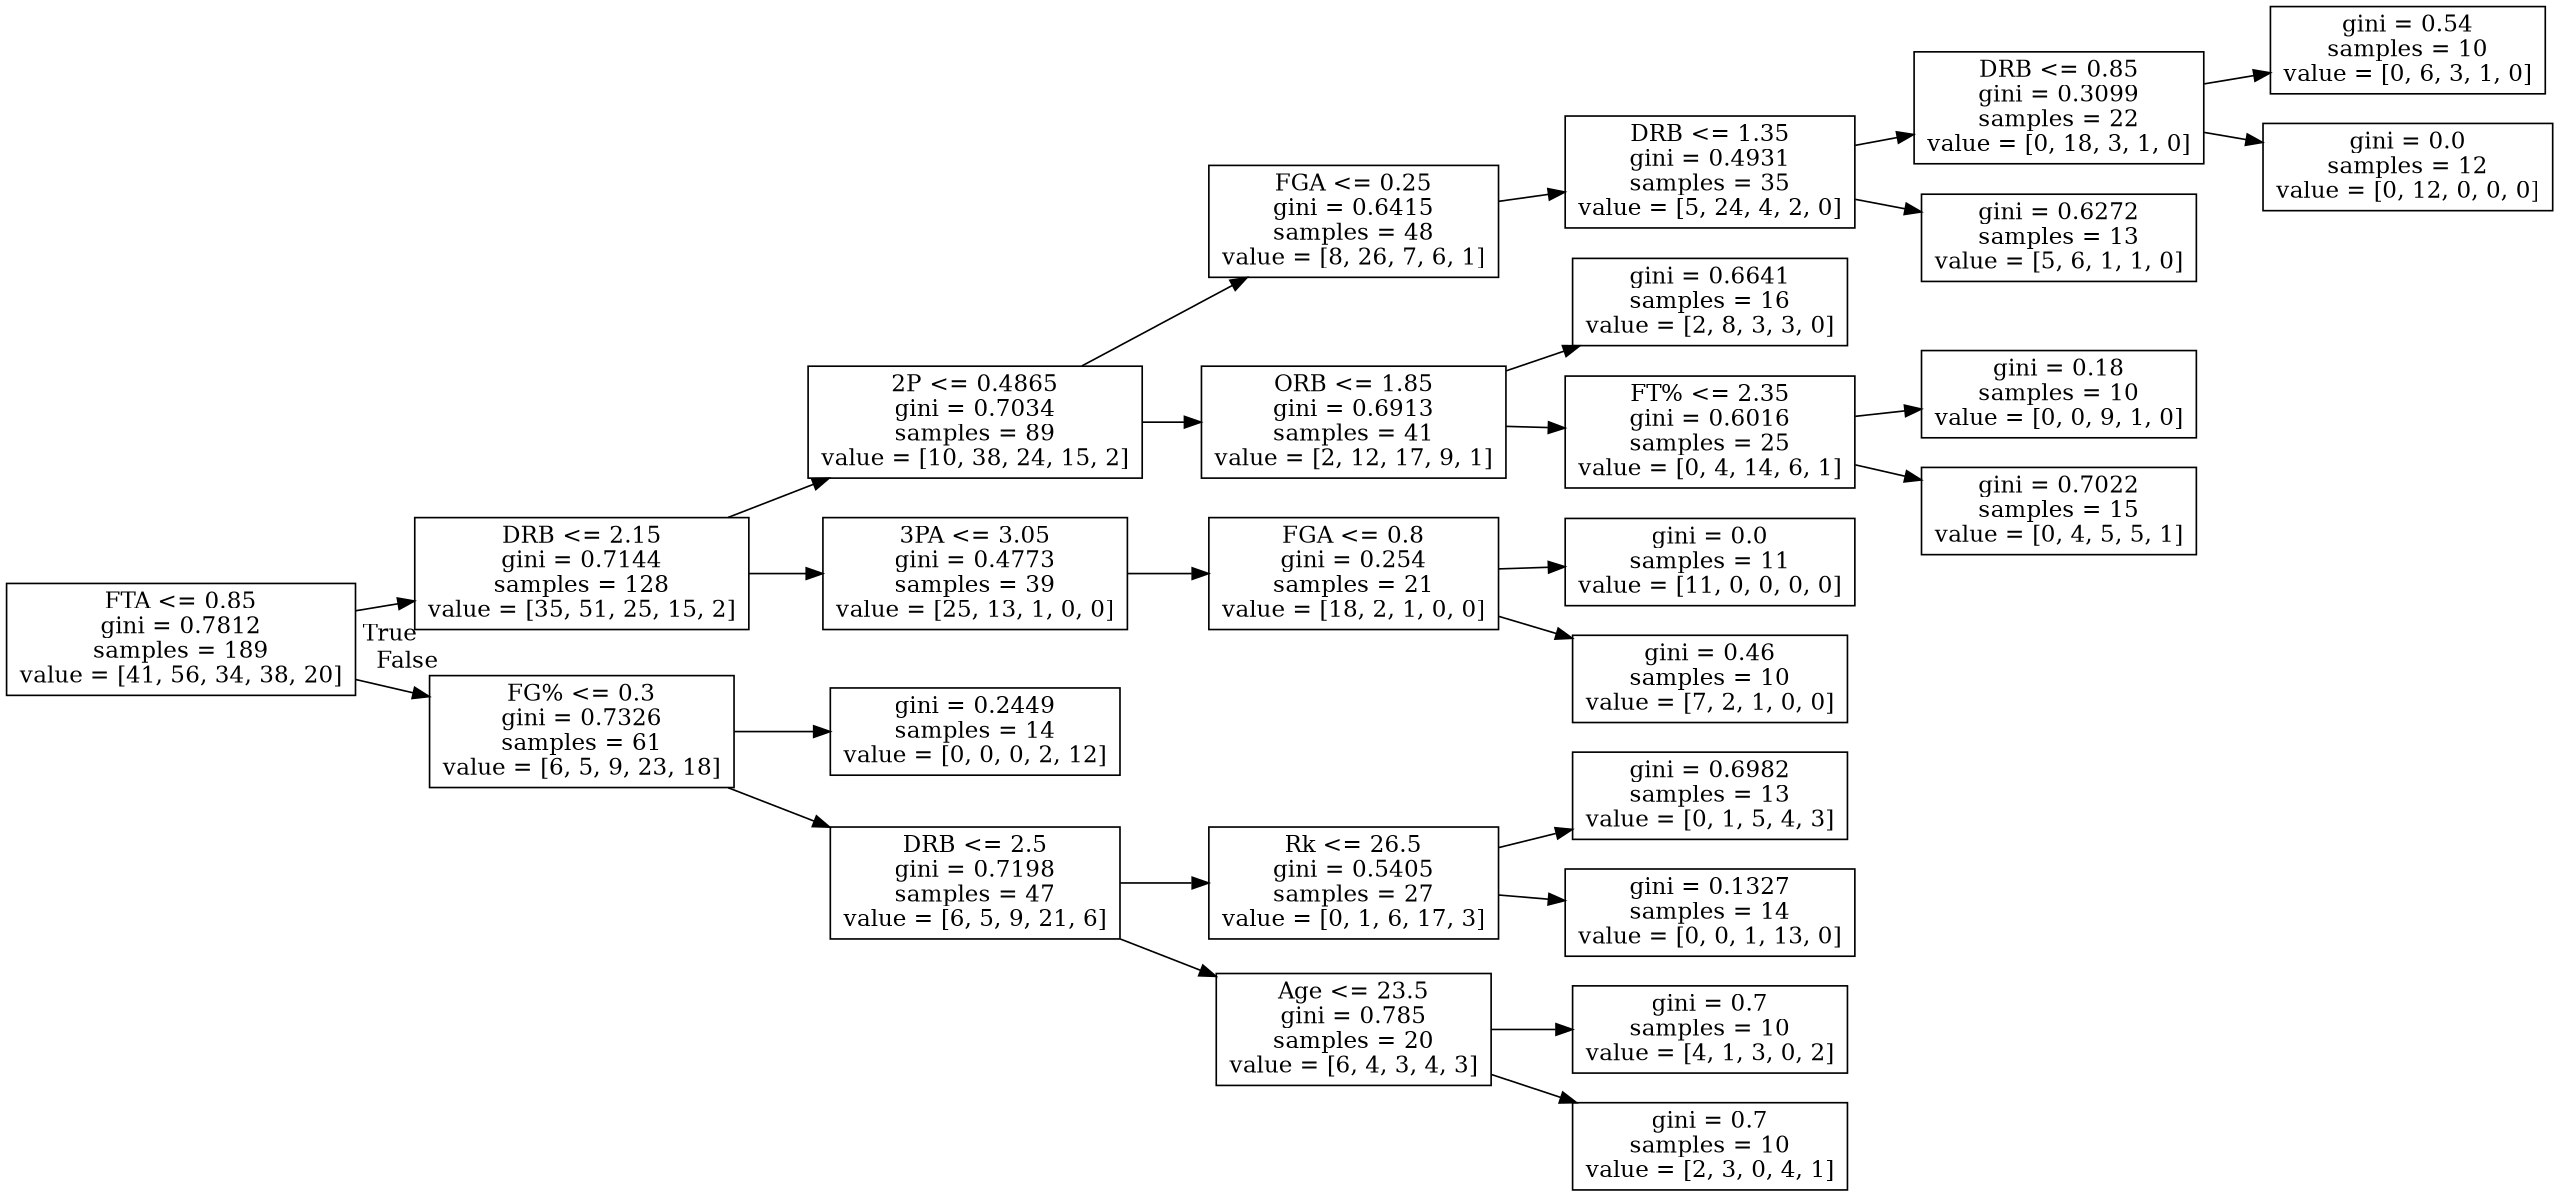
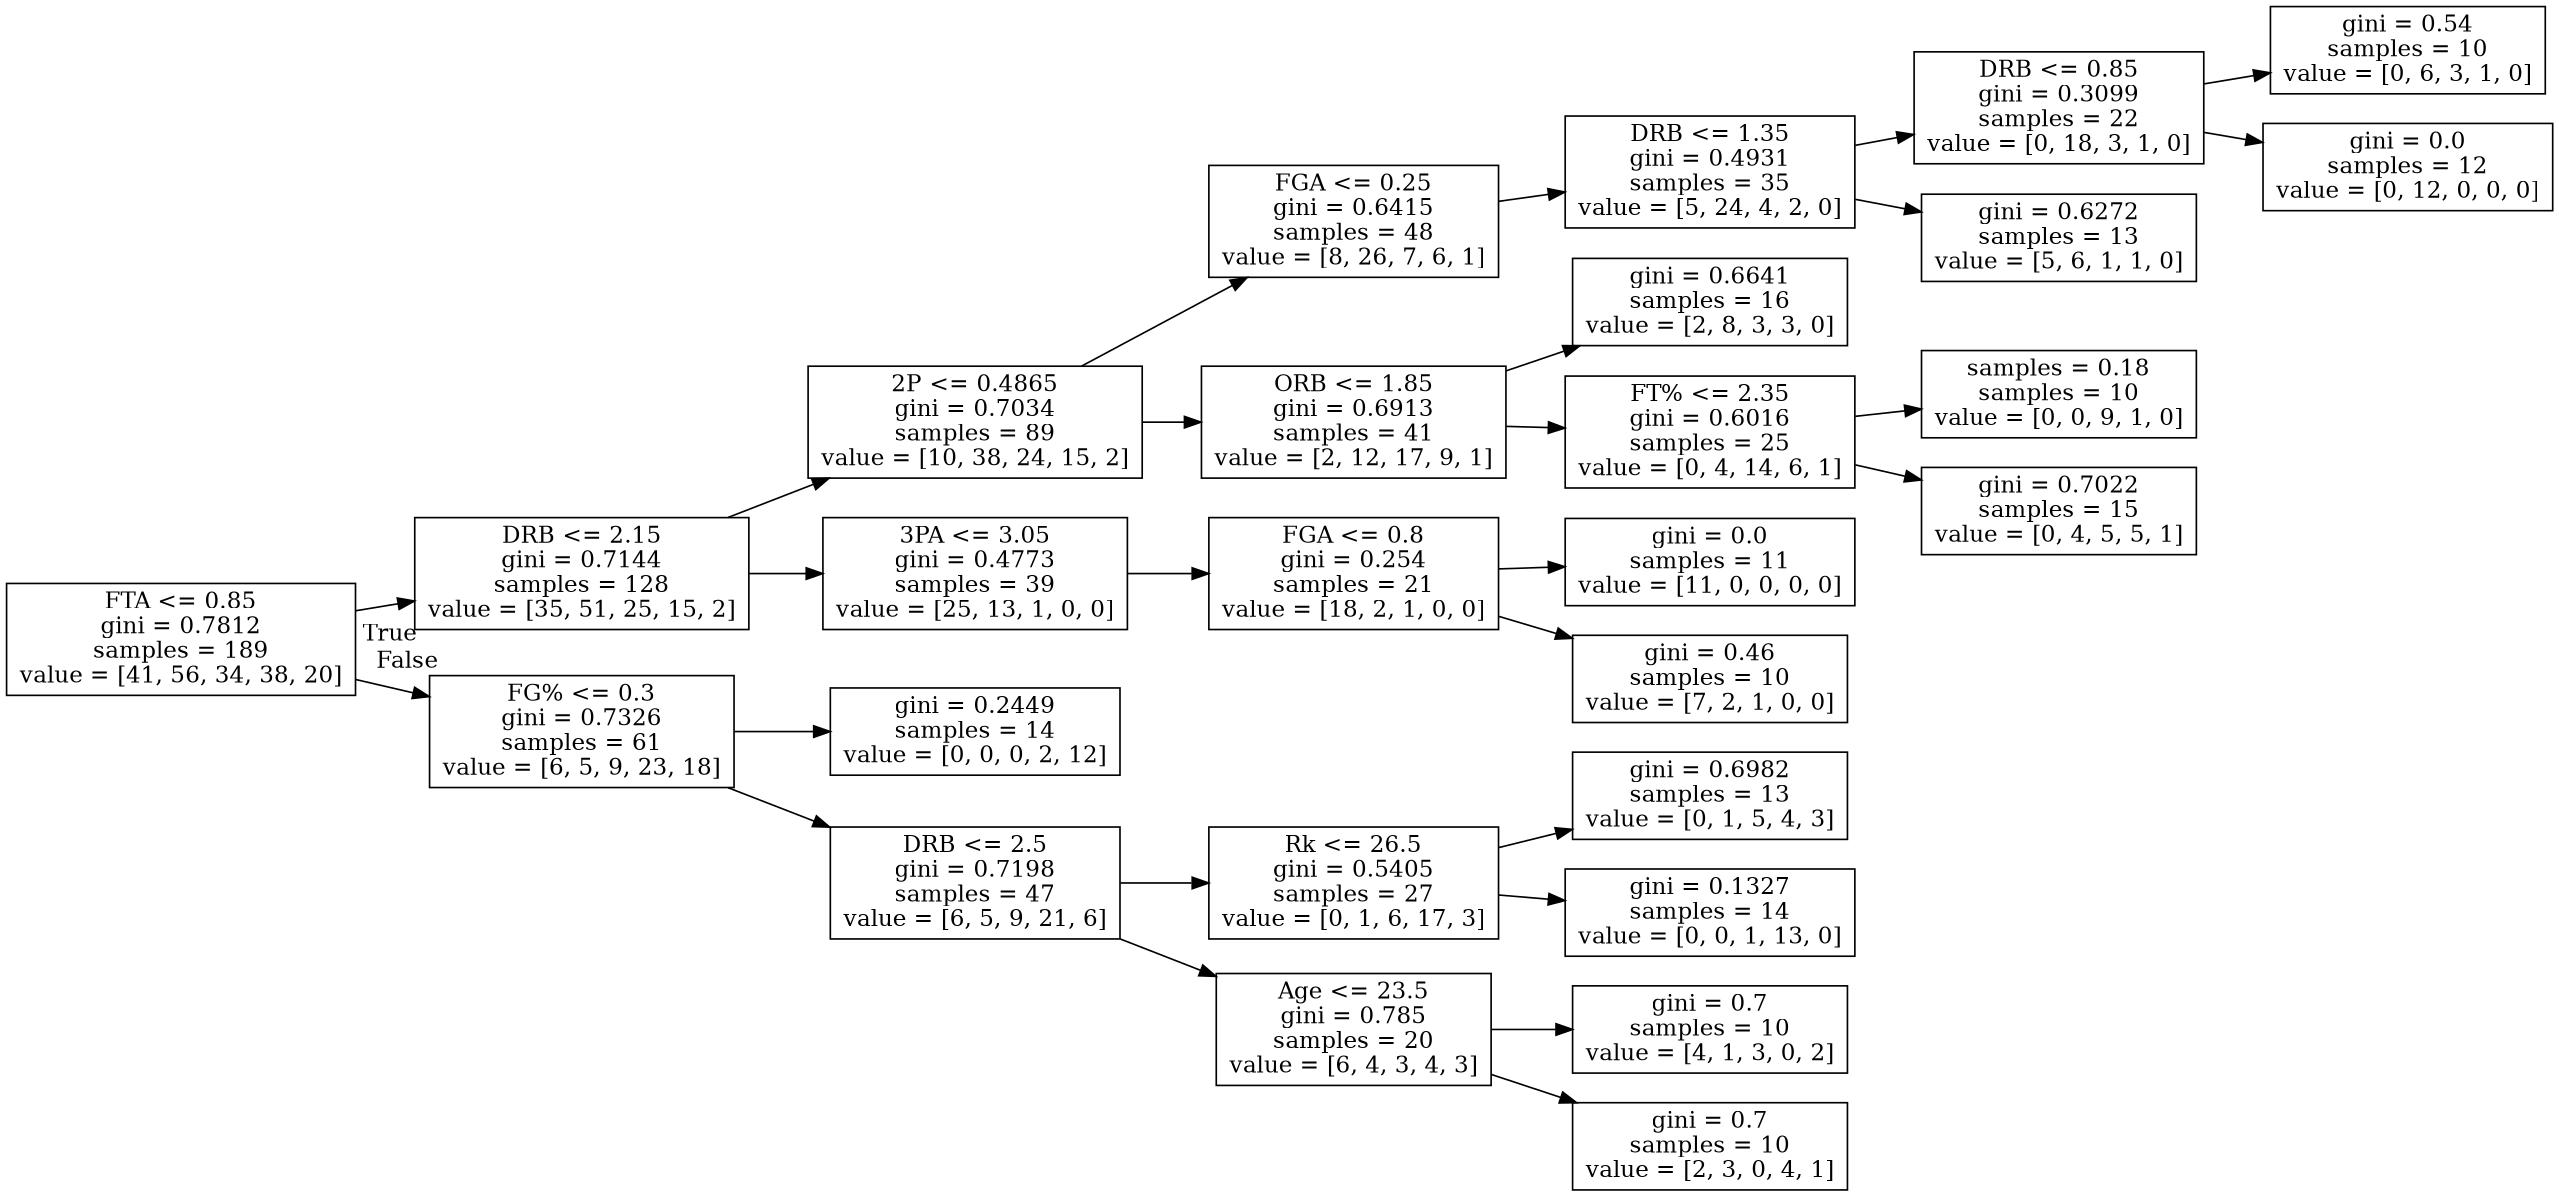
(2059, 394) -> (2059, 394)
